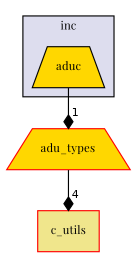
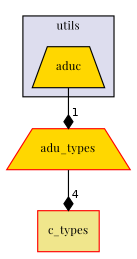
(68, 27) -> (68, 27)
(68, 231) -> (68, 231)
